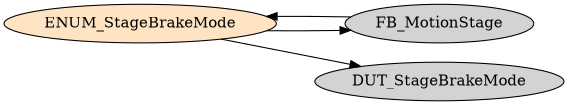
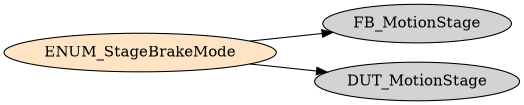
(314, 16) -> none
(439, 81) -> (417, 81)
